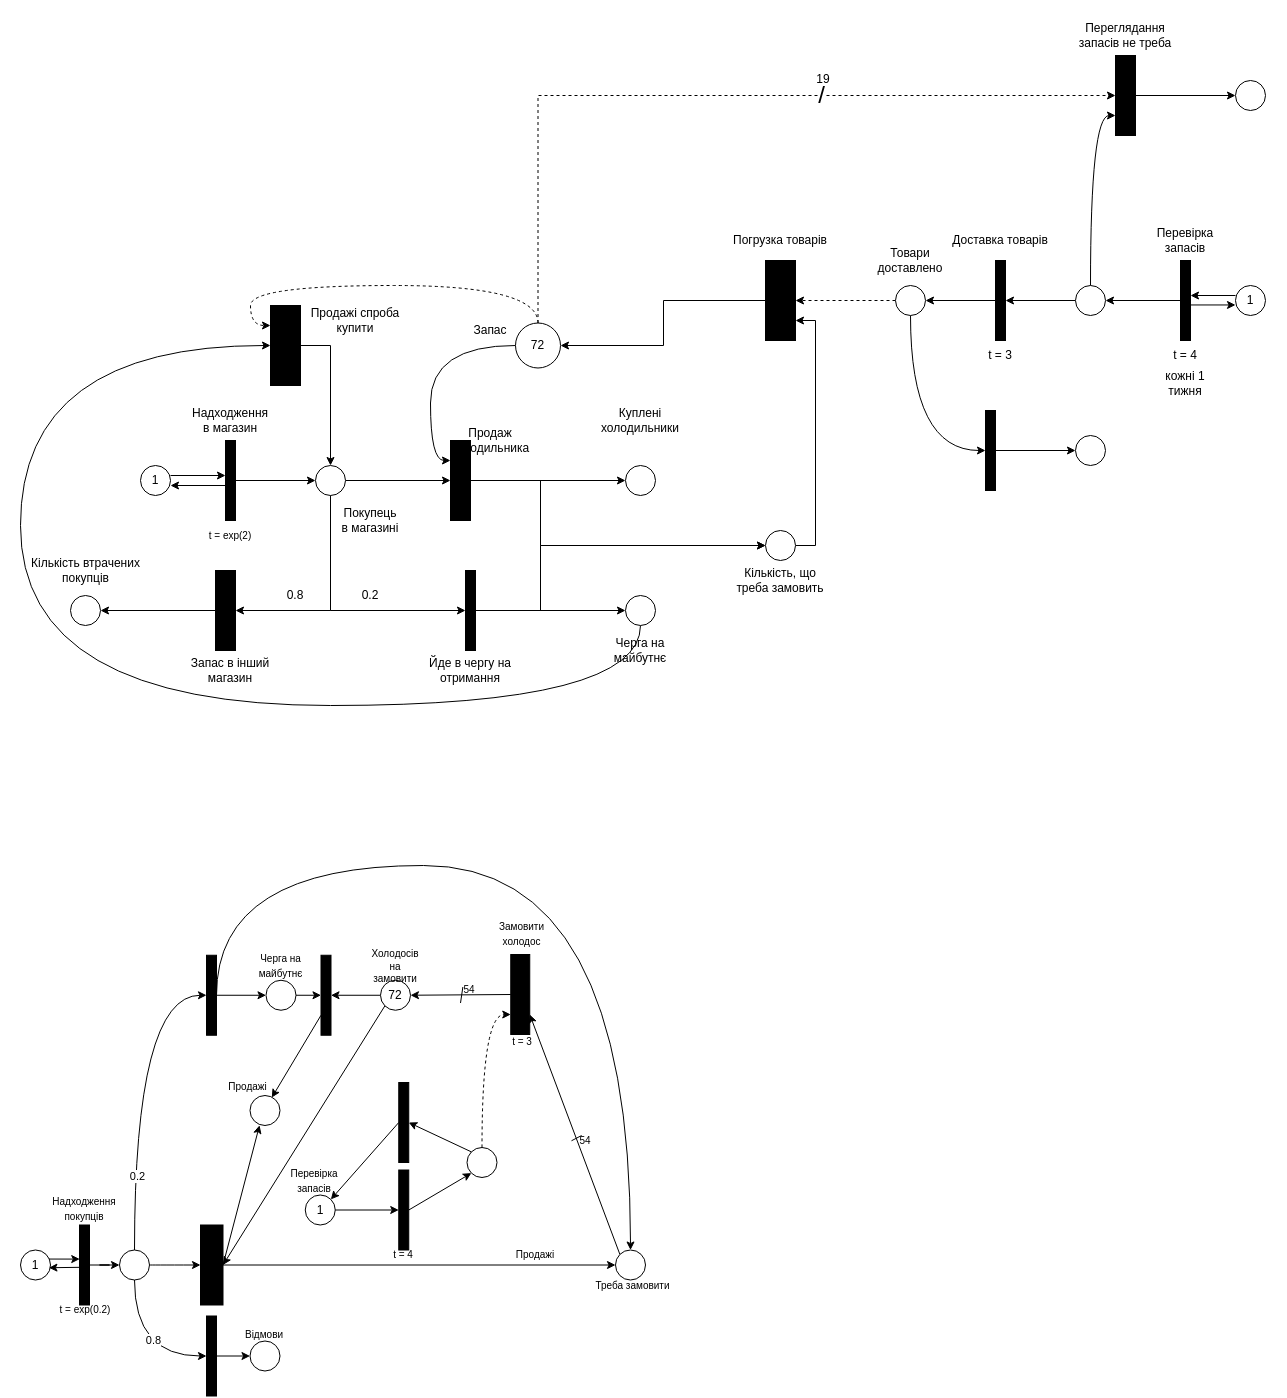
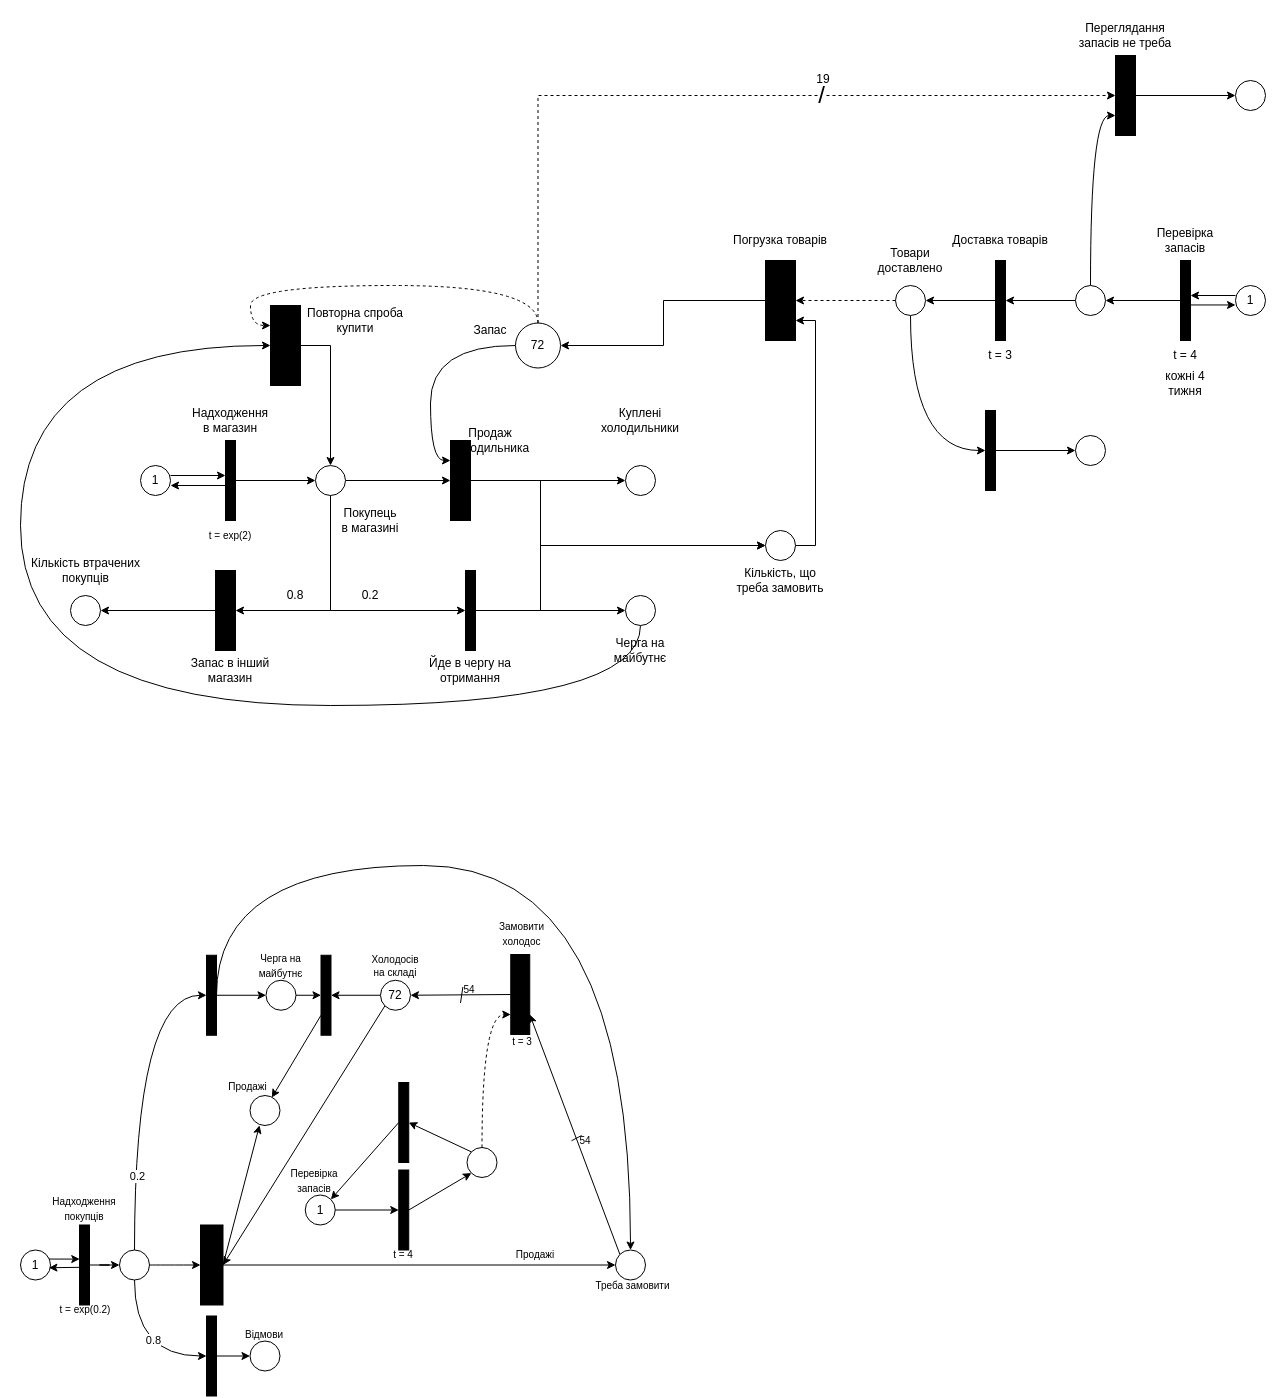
(356, 321) -> (356, 321)
(1186, 384) -> (1186, 384)
(396, 966) -> (396, 966)
